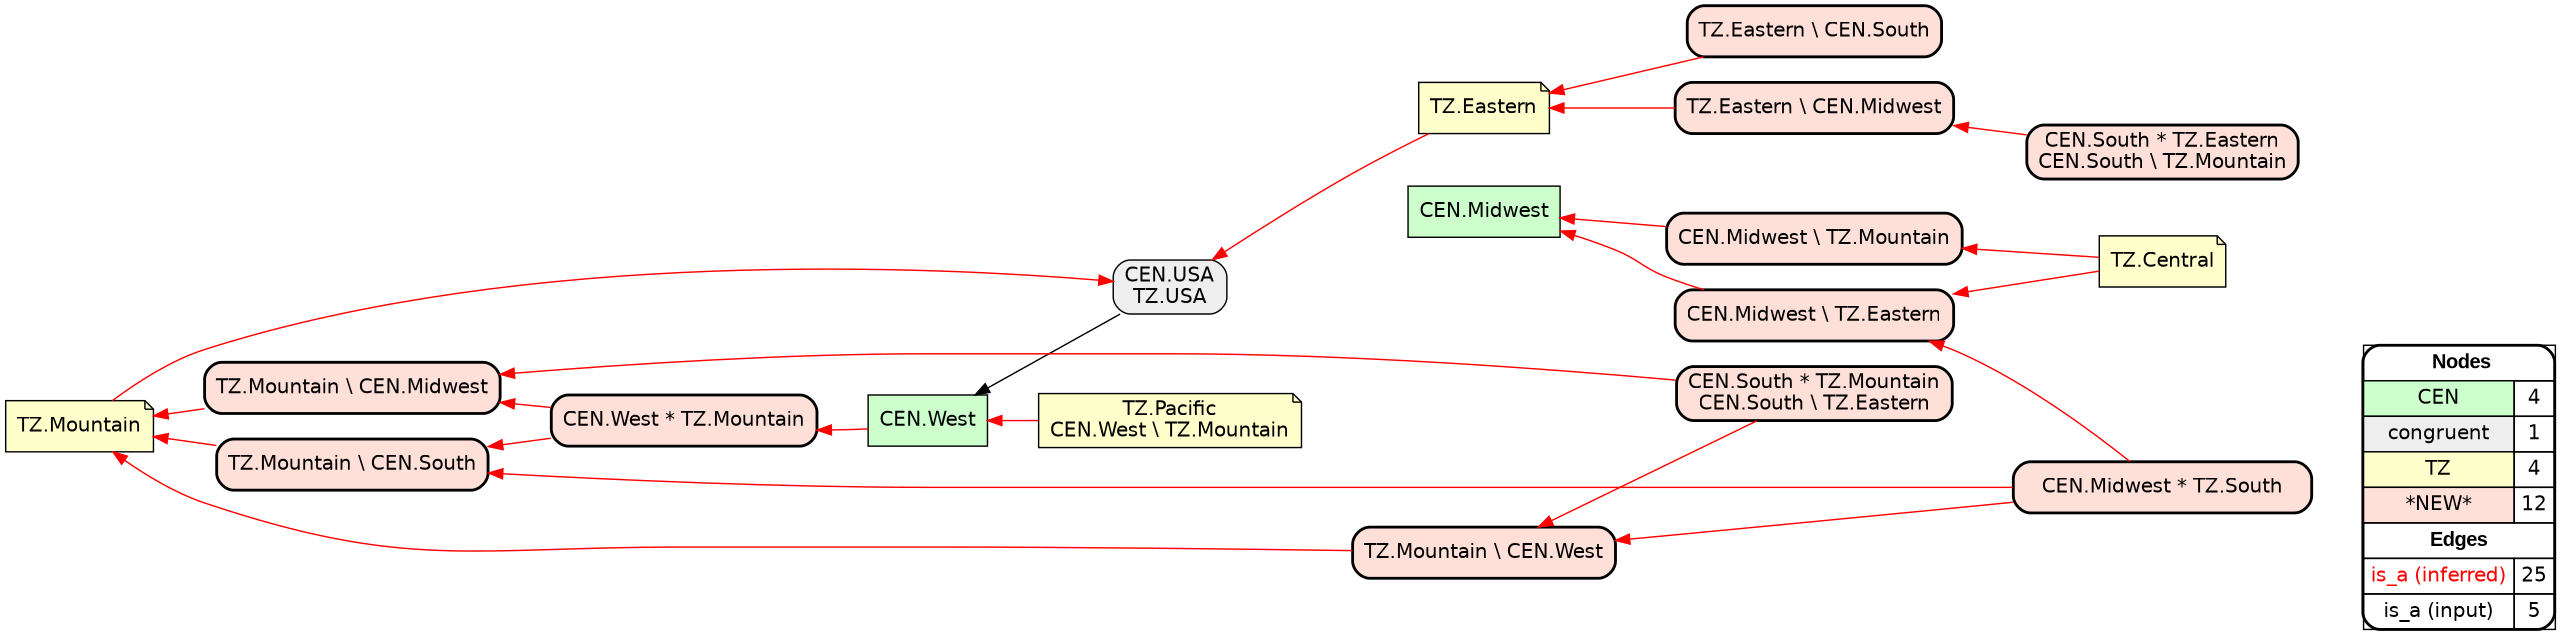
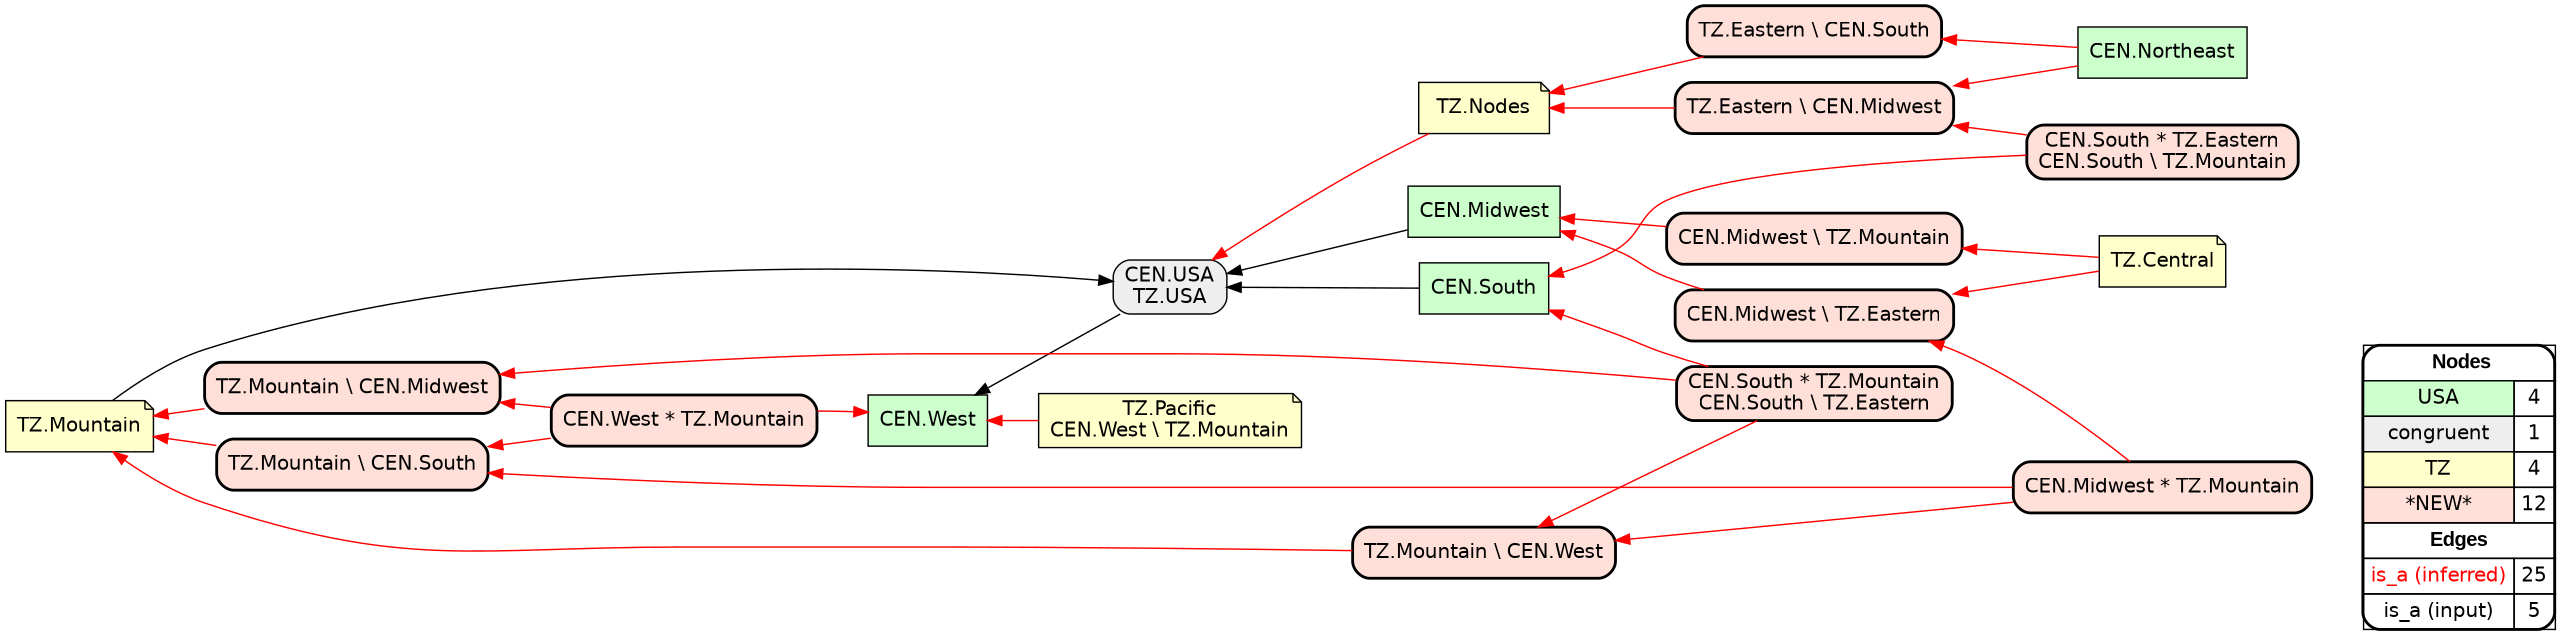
none -> (2163, 53)
(1484, 108) -> (1484, 108)
none -> (1325, 250)
(595, 278) -> (595, 278)
none -> (1484, 288)
(2439, 398) -> (2439, 398)
(850, 430) -> (835, 411)
(2163, 487) -> (2163, 487)
